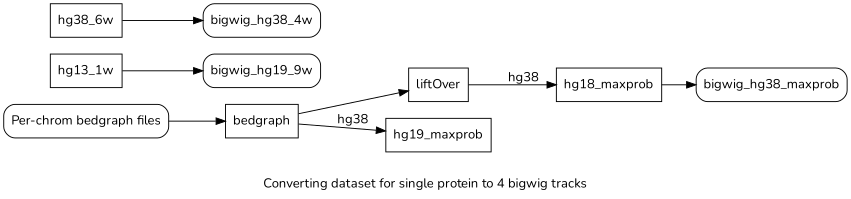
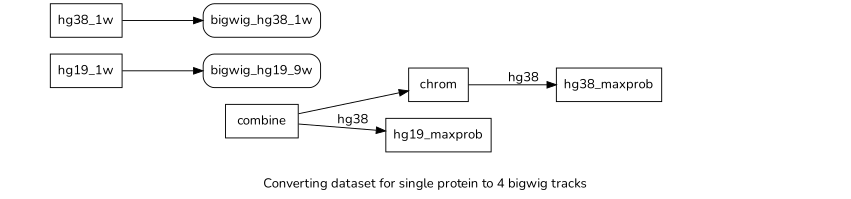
(86, 21) -> (86, 21)
(262, 21) -> (262, 21)
(86, 71) -> (86, 71)
(438, 85) -> (438, 85)
(609, 85) -> (609, 85)
(772, 85) -> none
(86, 121) -> none
(262, 121) -> (262, 121)
